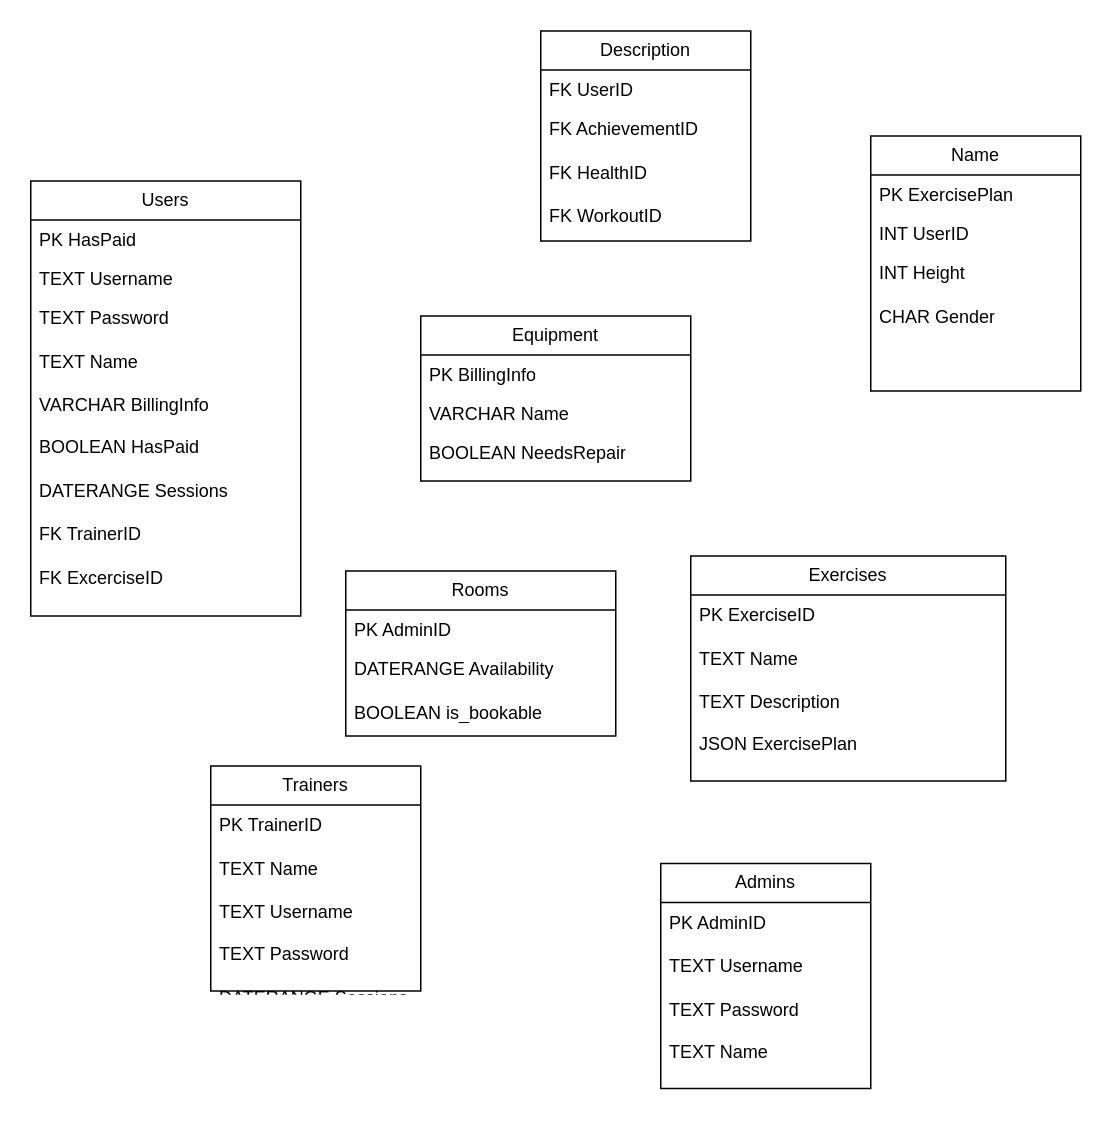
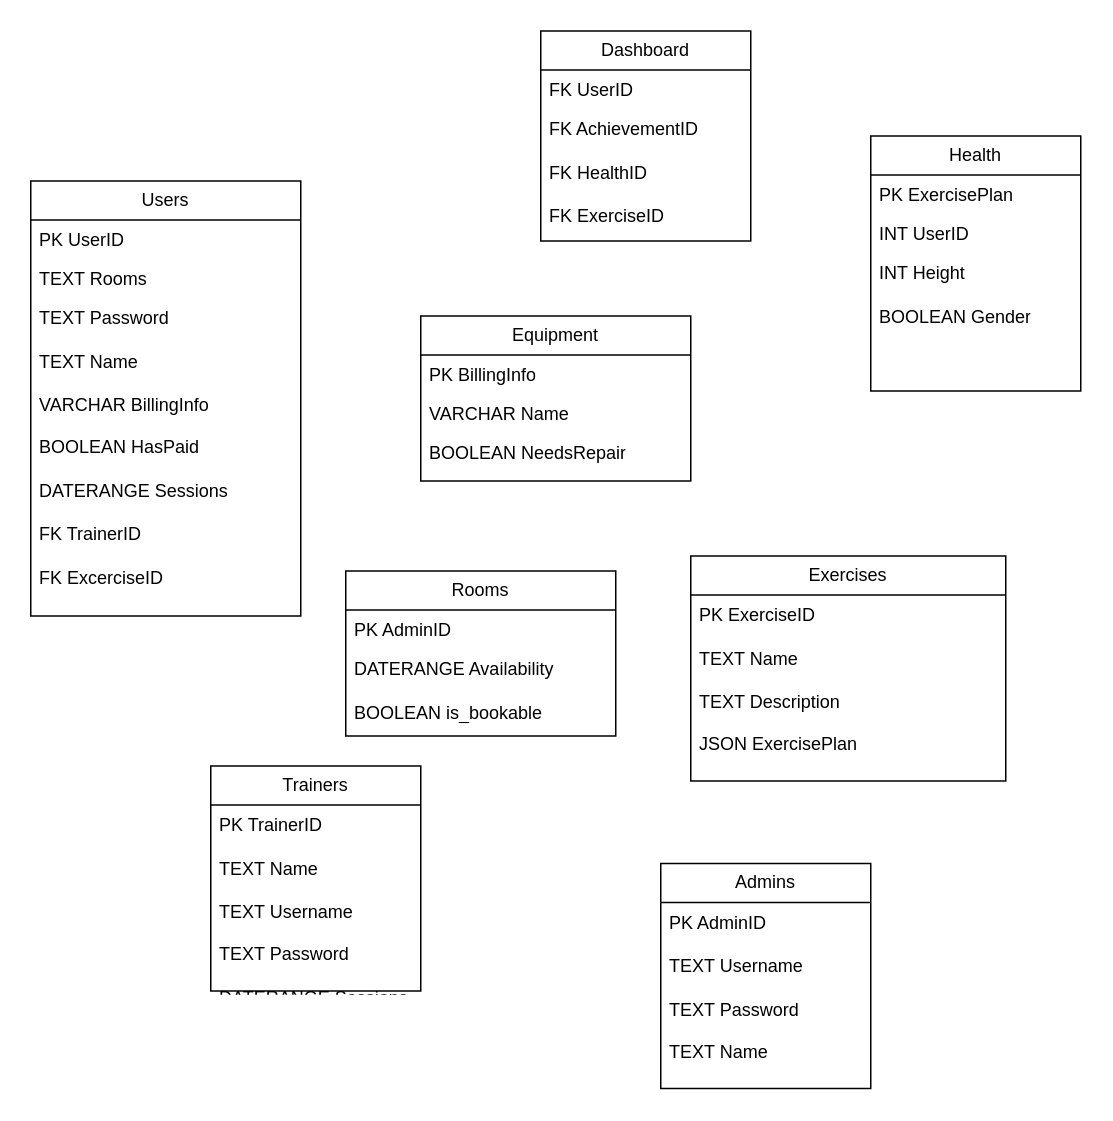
(646, 50) -> (646, 50)
(626, 152) -> (626, 152)
(976, 155) -> (976, 155)
(85, 241) -> (83, 241)
(103, 280) -> (88, 280)
(933, 285) -> (948, 285)
